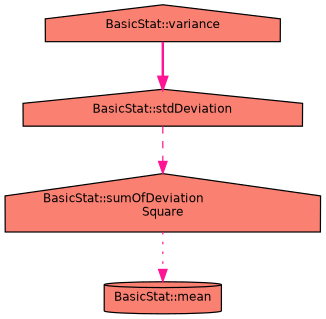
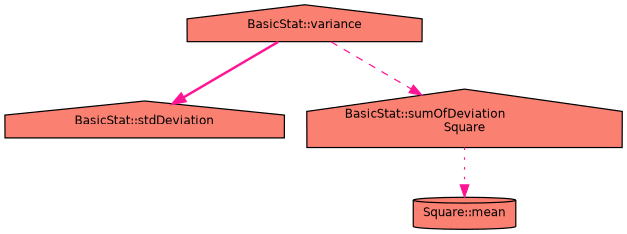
(163, 144) -> (371, 65)
(163, 298) -> (465, 213)
